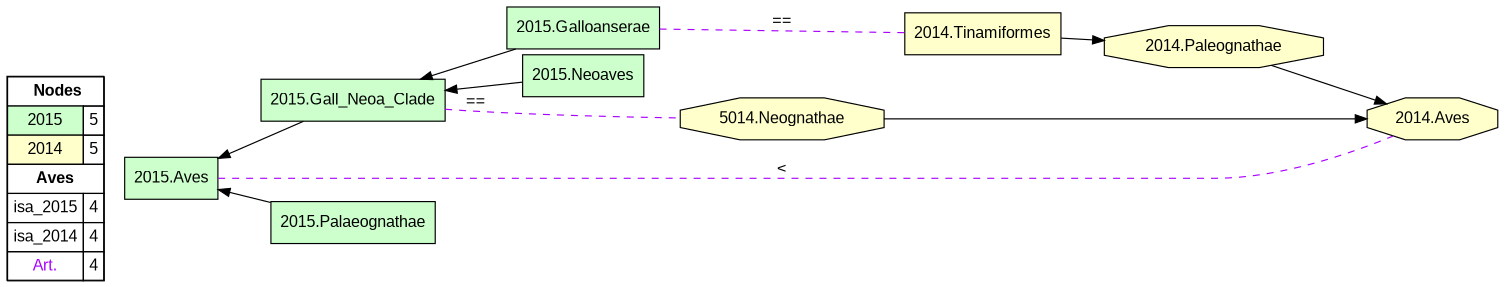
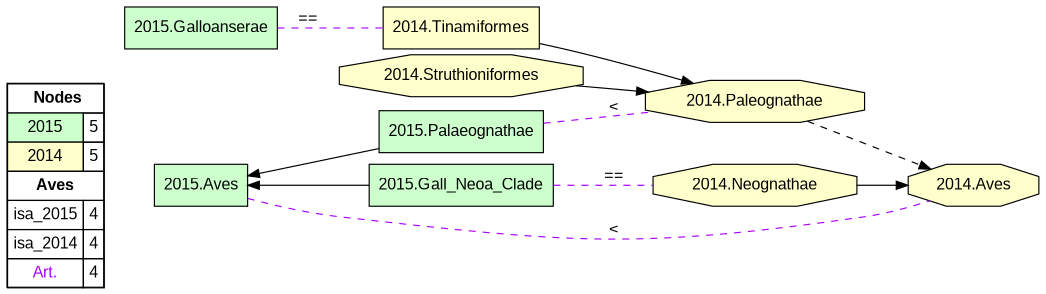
(474, 62) -> none
none -> (461, 76)
(583, 76) -> none
(1323, 83) -> (864, 143)
none -> (599, 118)
(782, 119) -> (755, 185)
